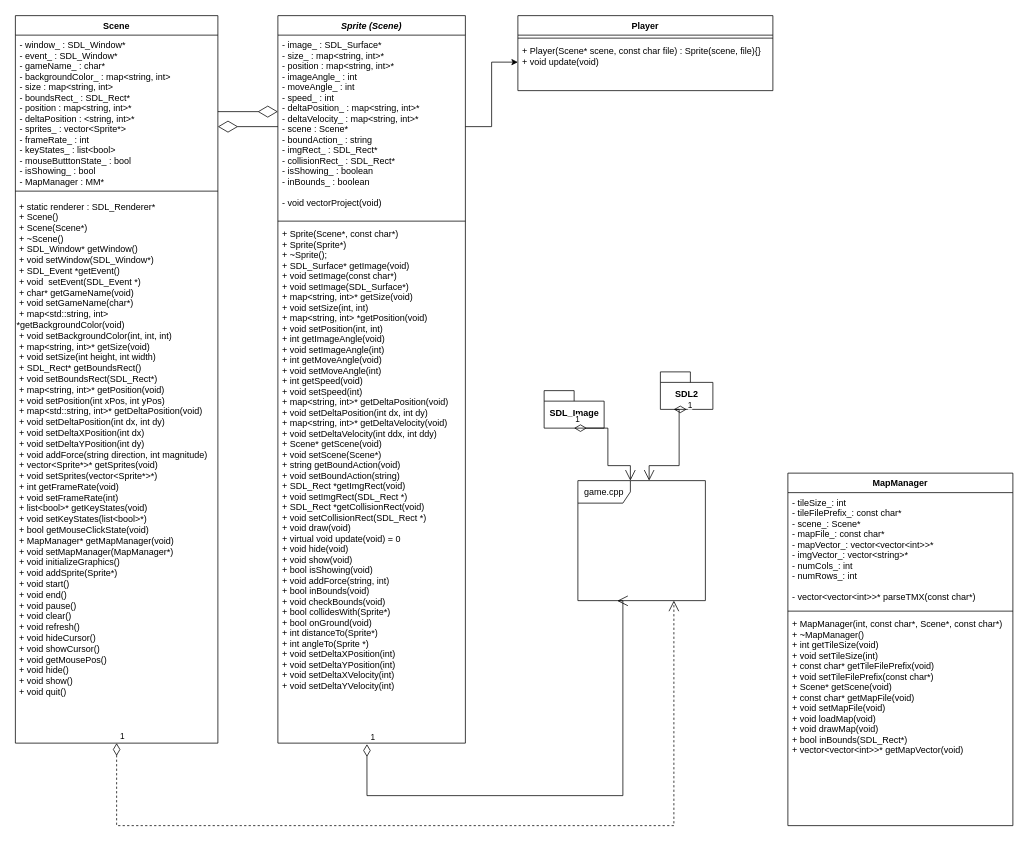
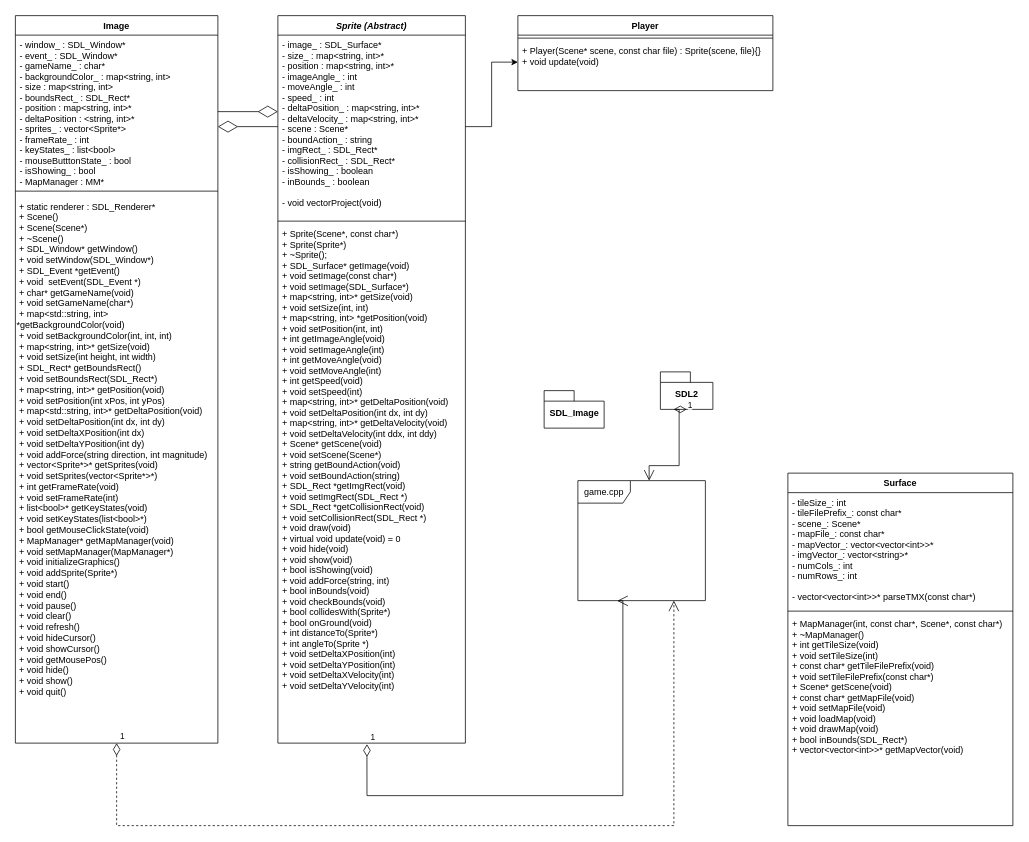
(116, 26) -> (116, 26)
(371, 26) -> (371, 26)
(608, 460) -> none
(900, 483) -> (900, 483)
